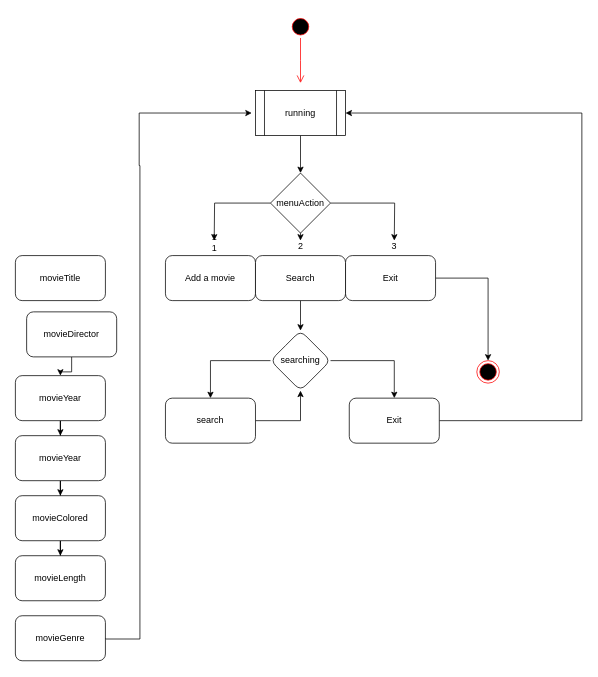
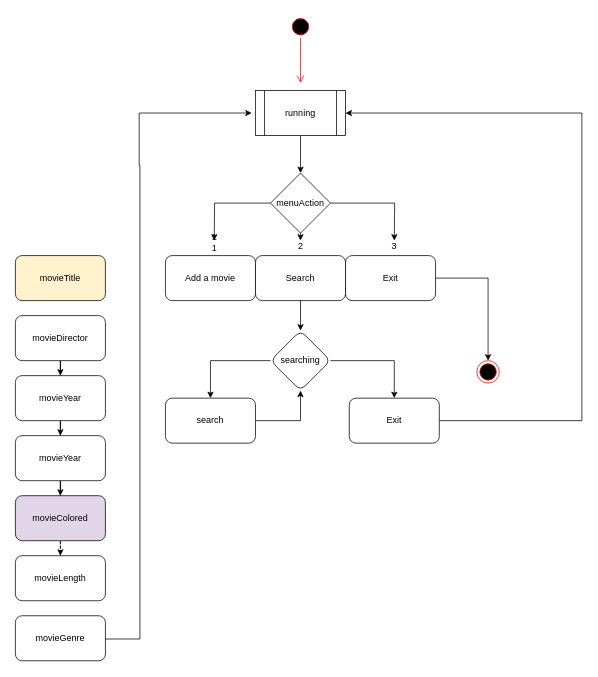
(60, 278) -> (60, 278)
(72, 334) -> (60, 338)
(60, 518) -> (60, 518)
(60, 542) -> (60, 542)
